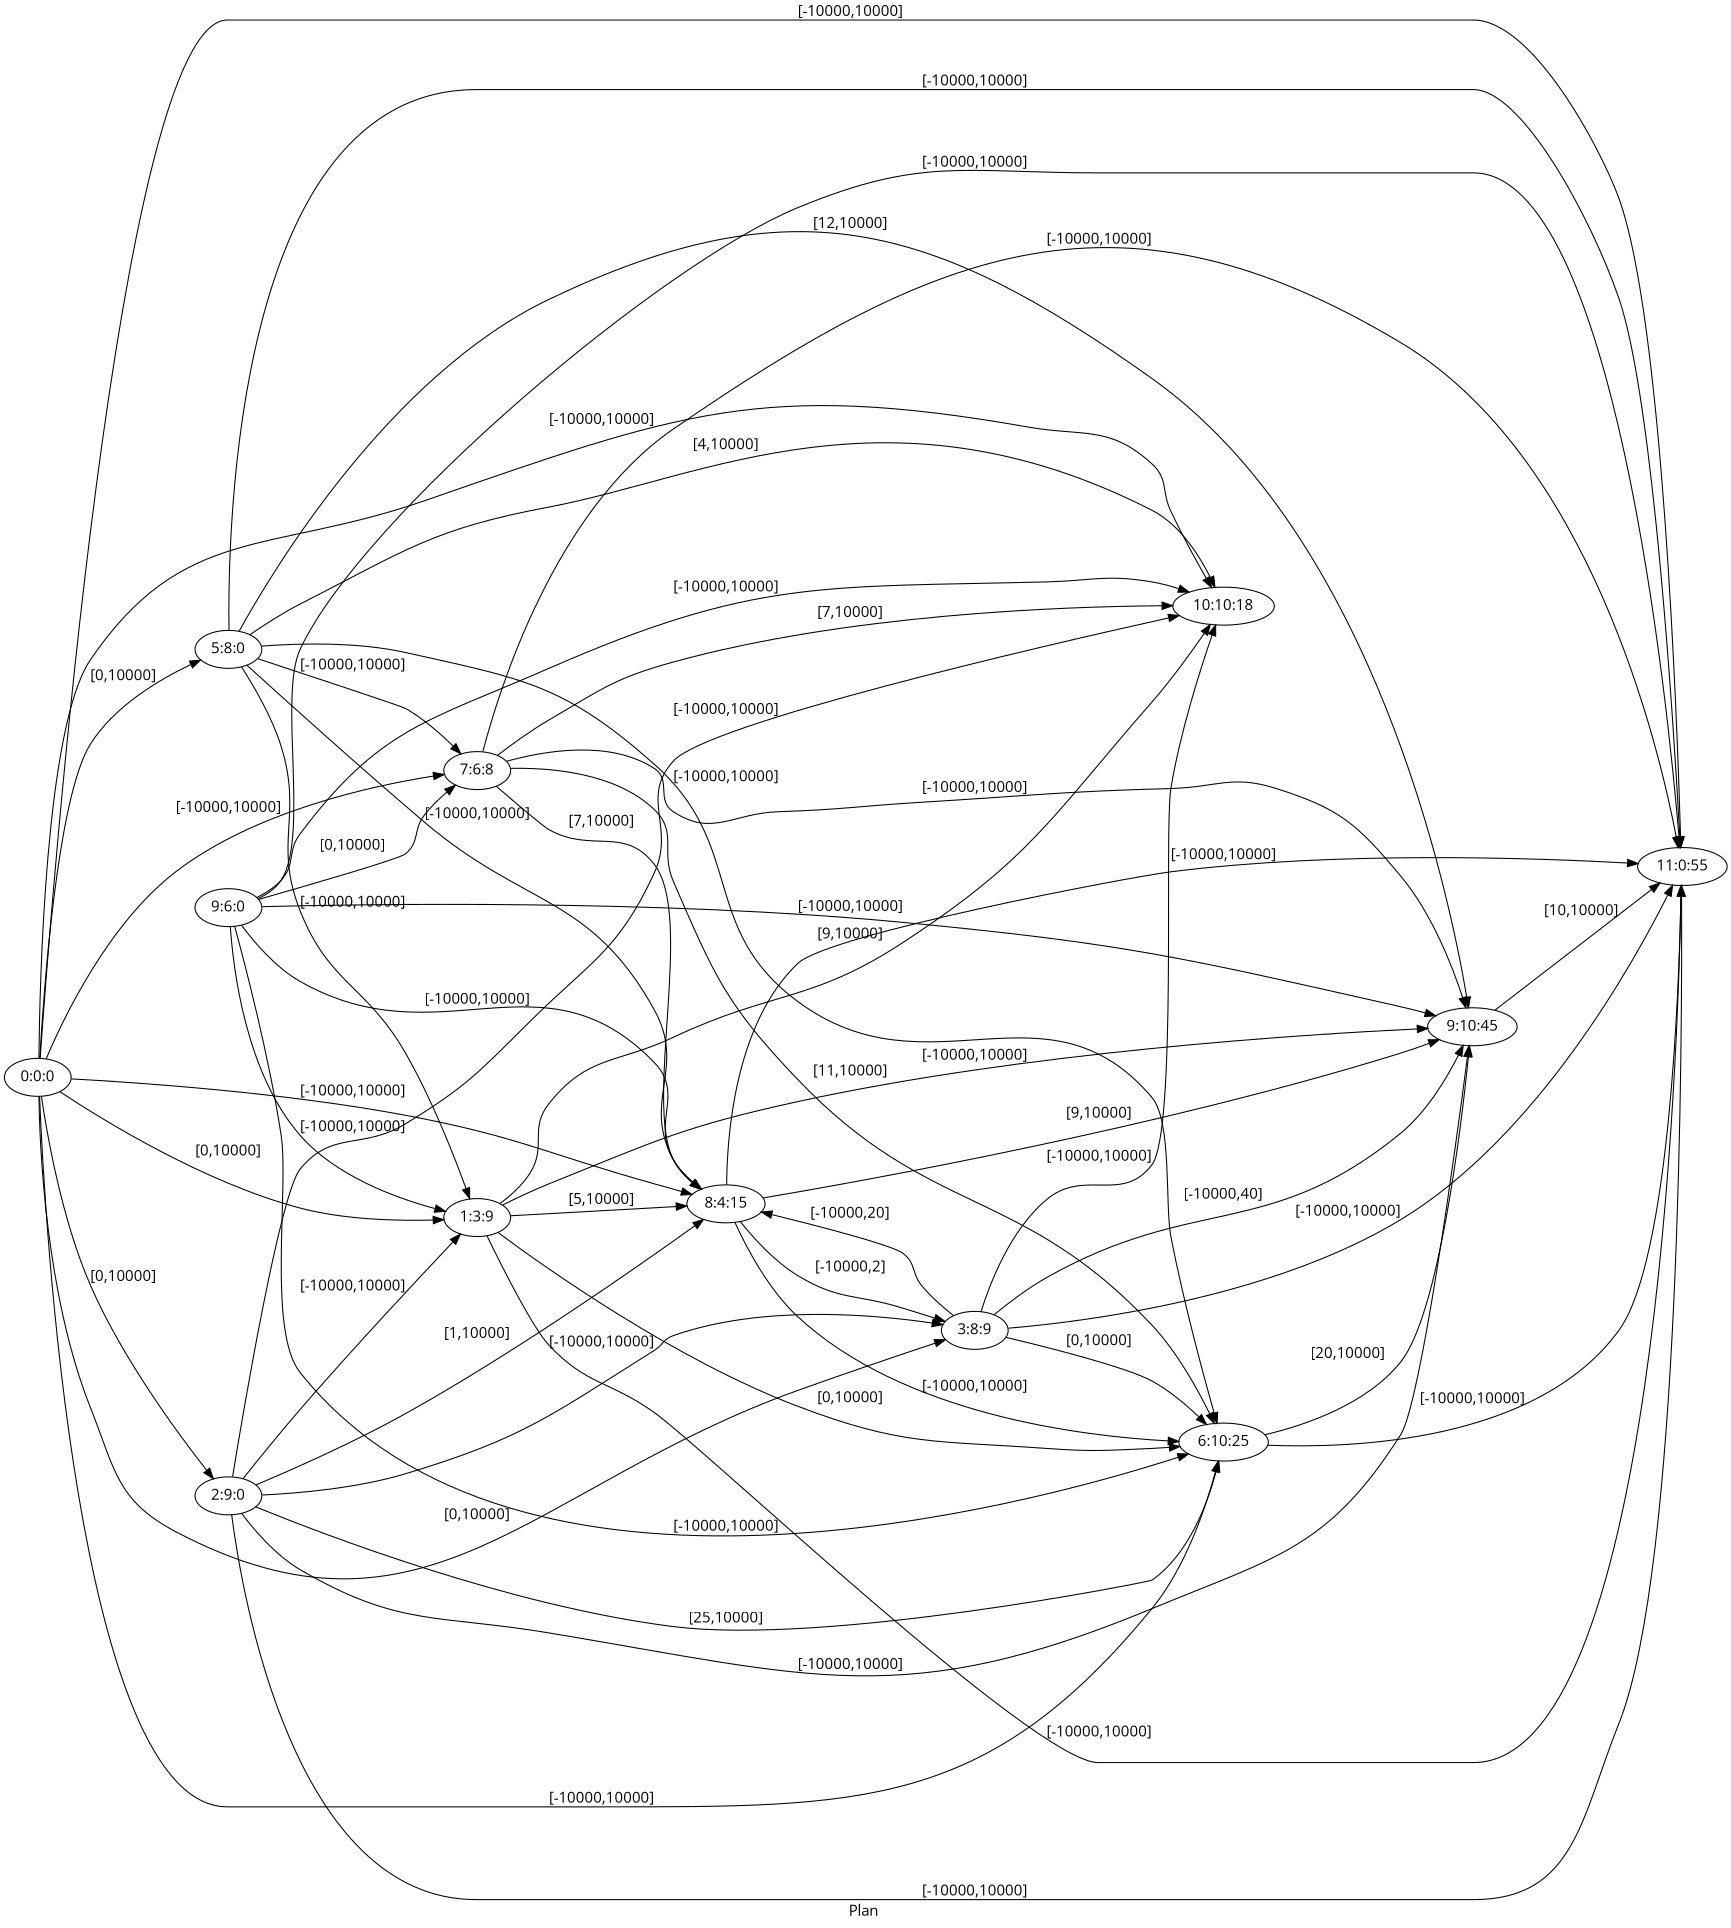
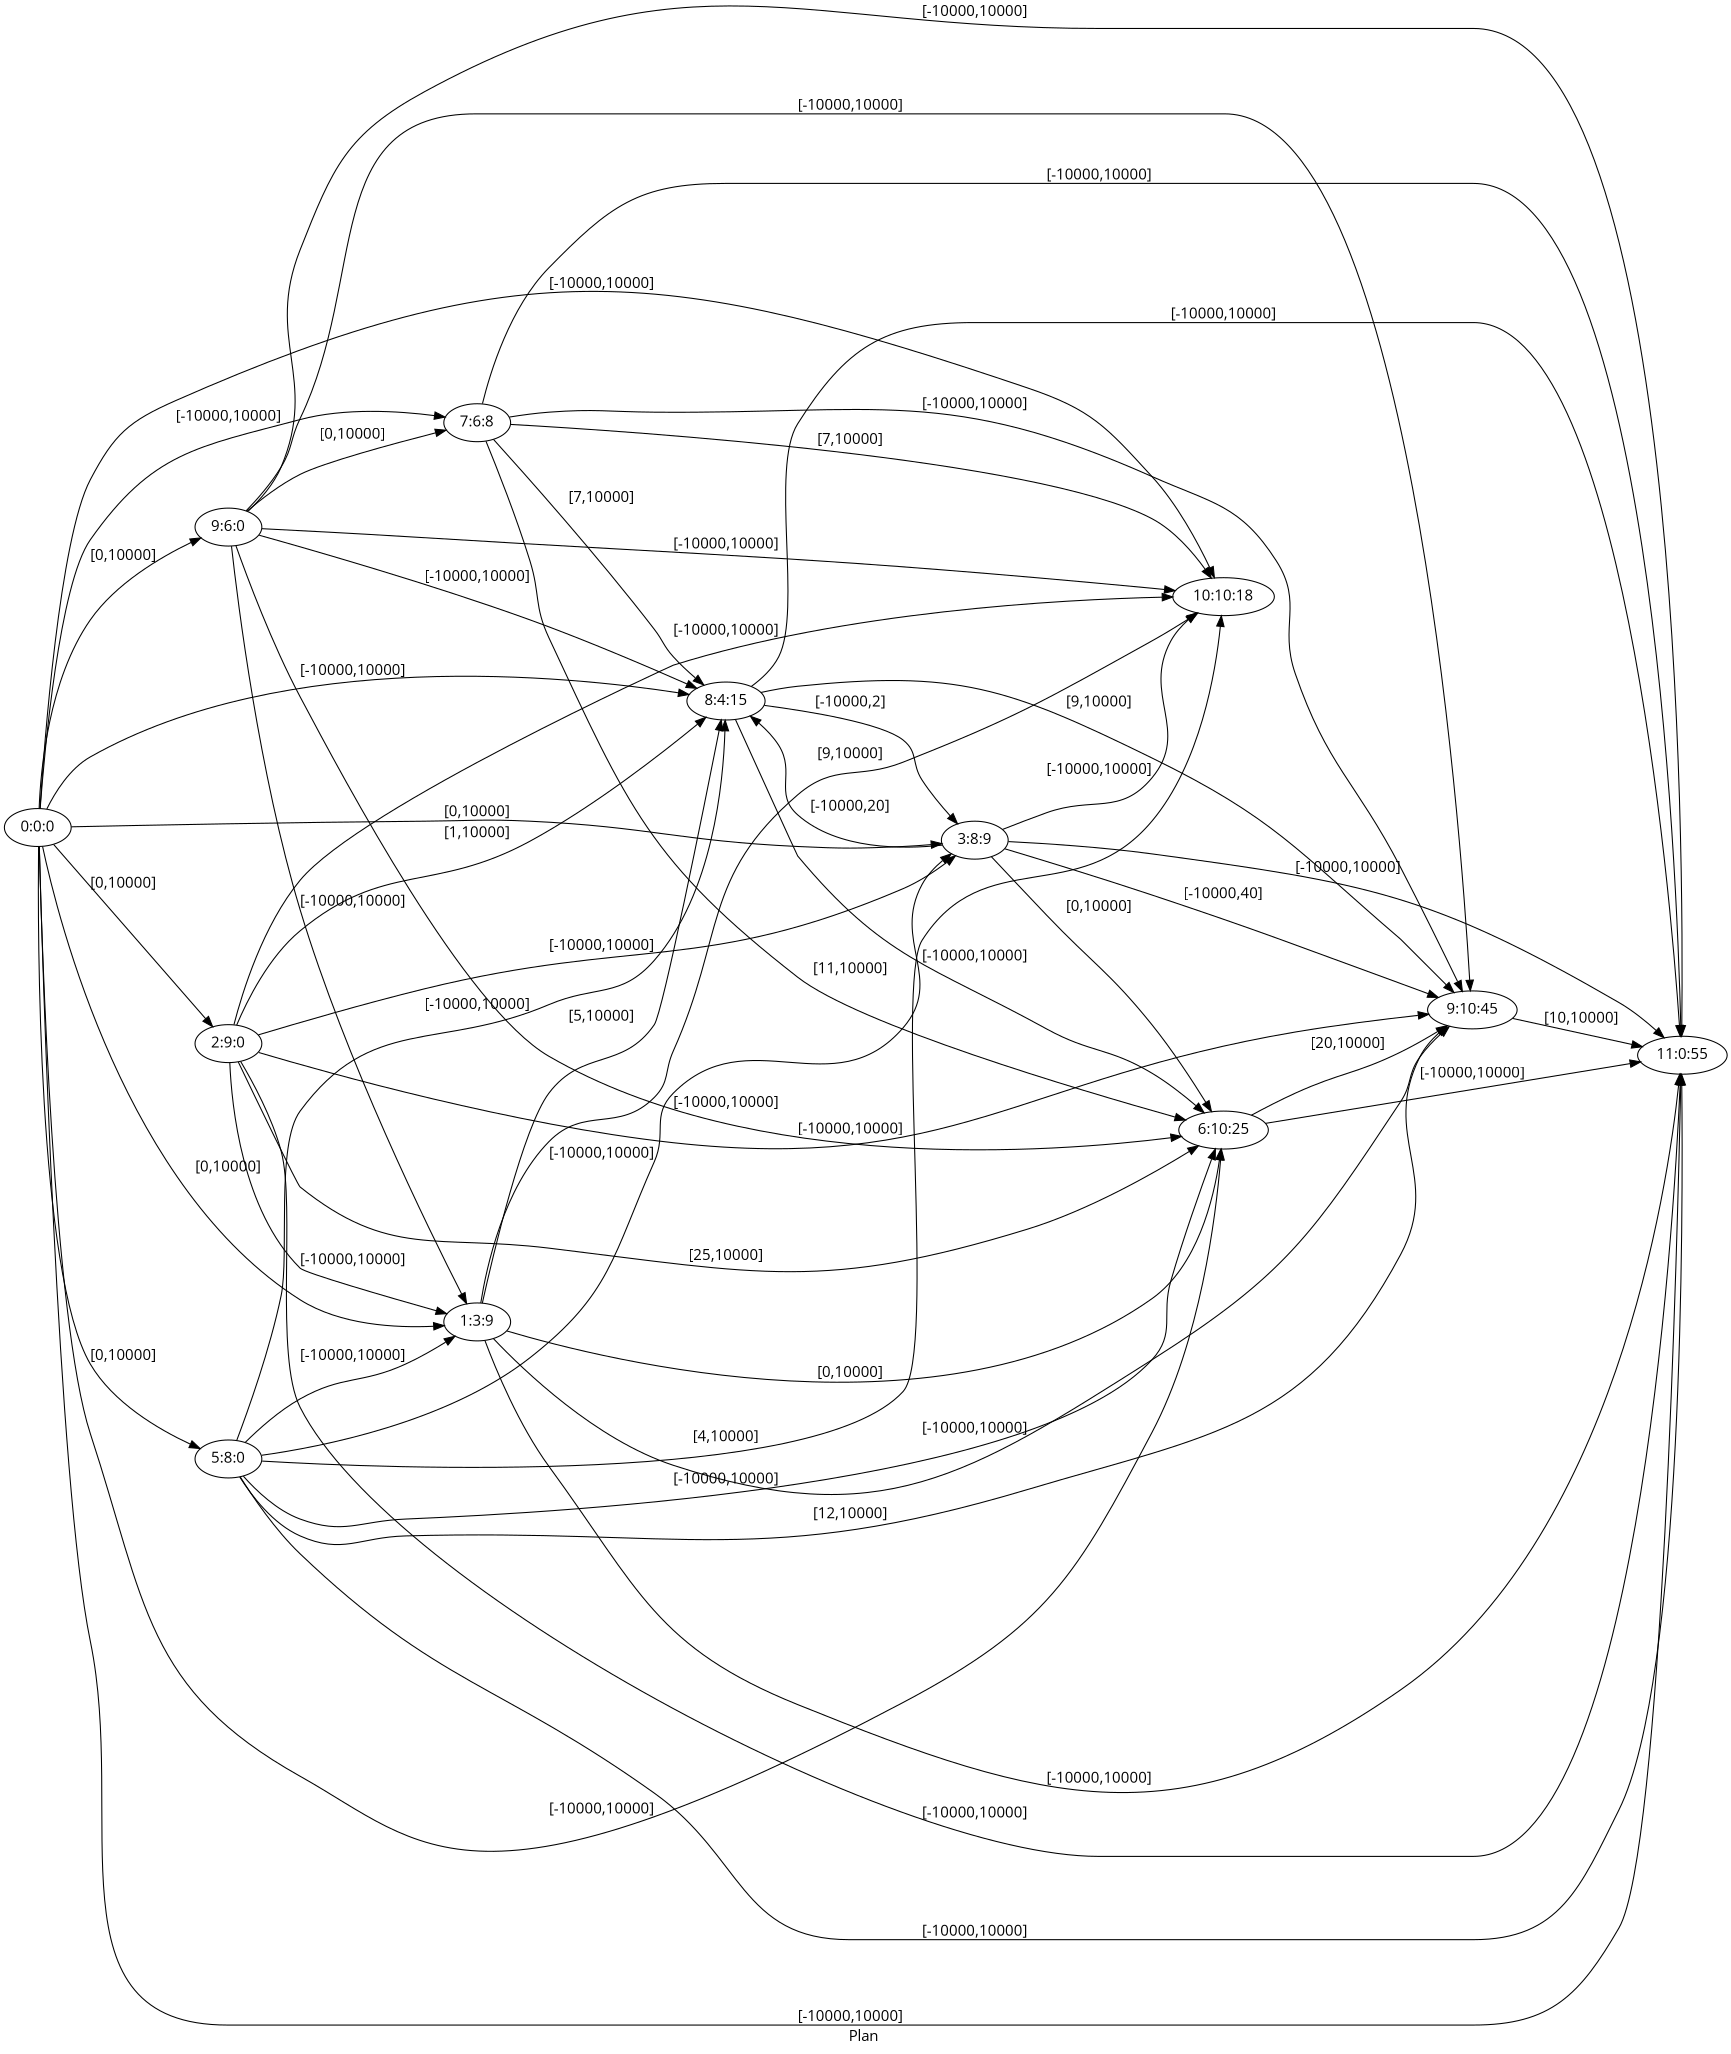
none -> (73, 650)
(361, 693) -> (650, 1171)
